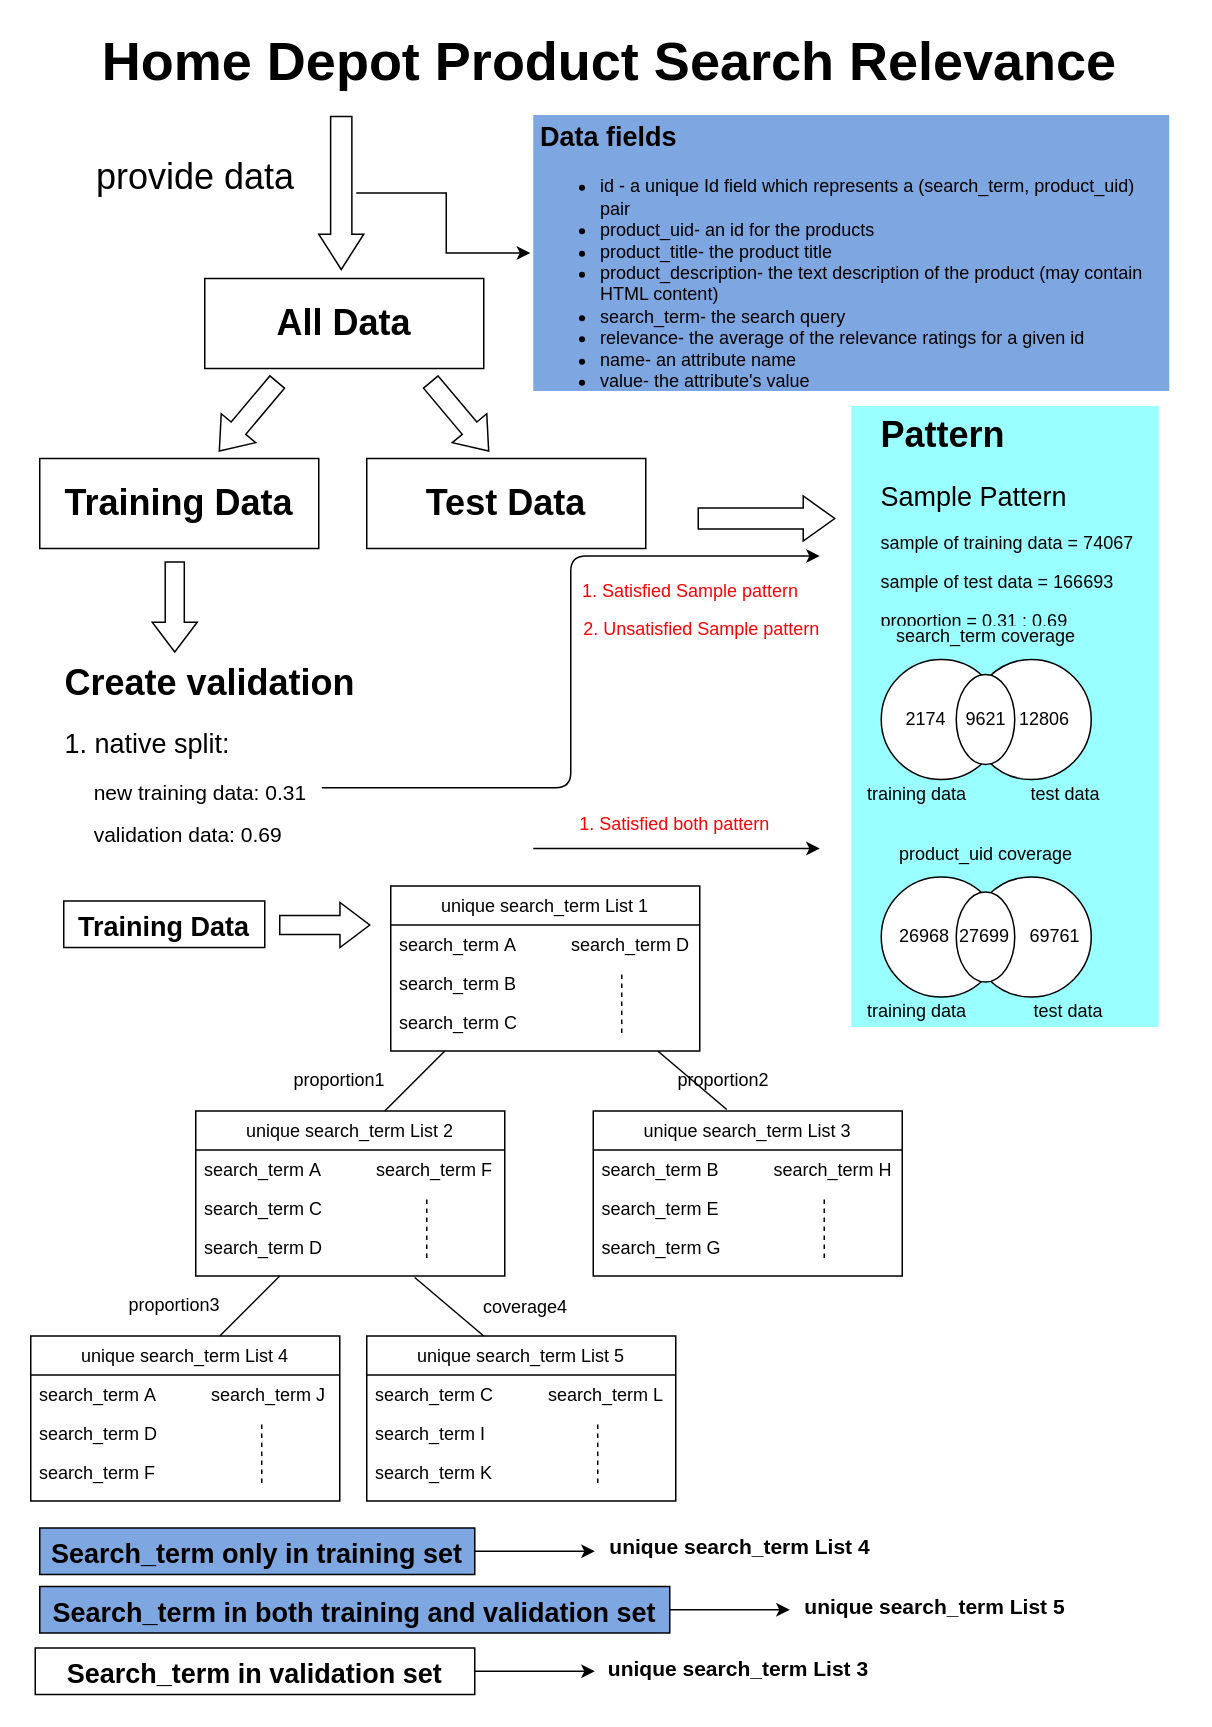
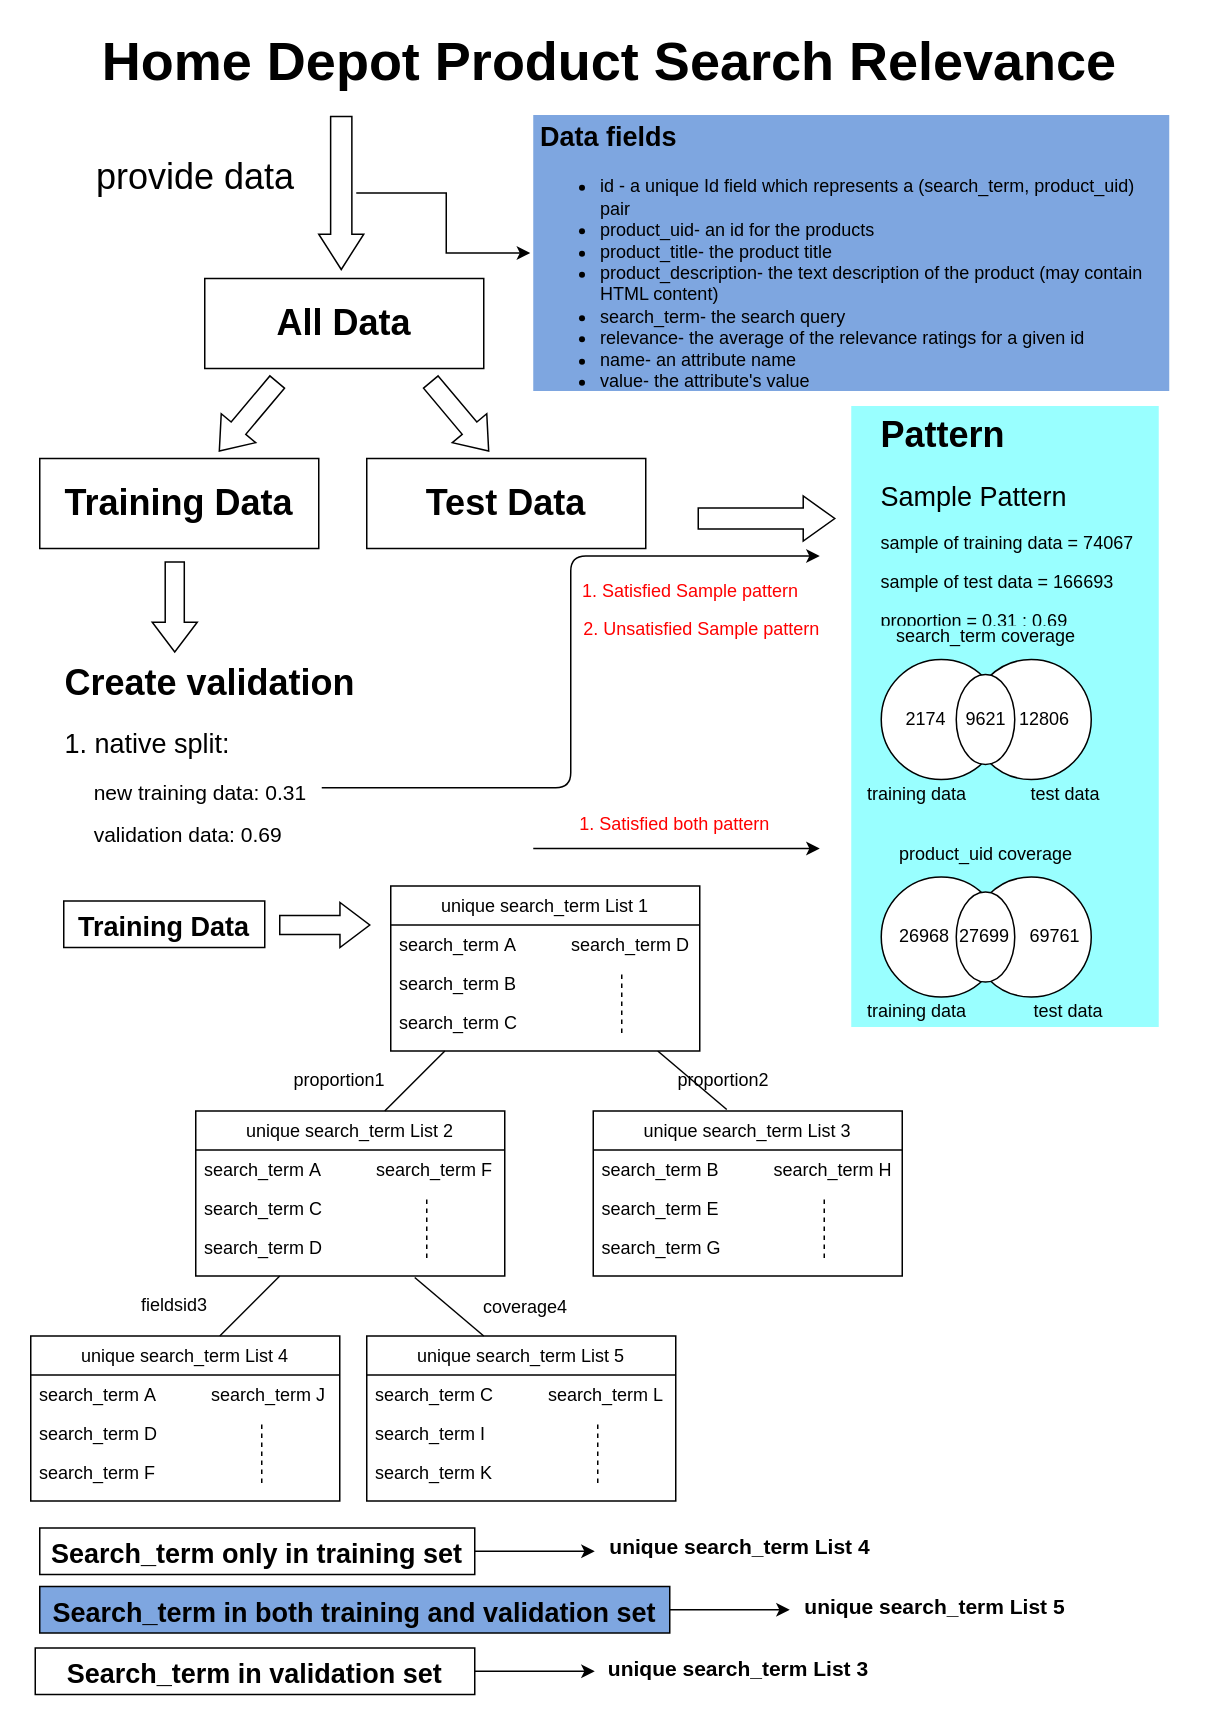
(175, 1306) -> (175, 1306)
(257, 1551) -> (257, 1551)
